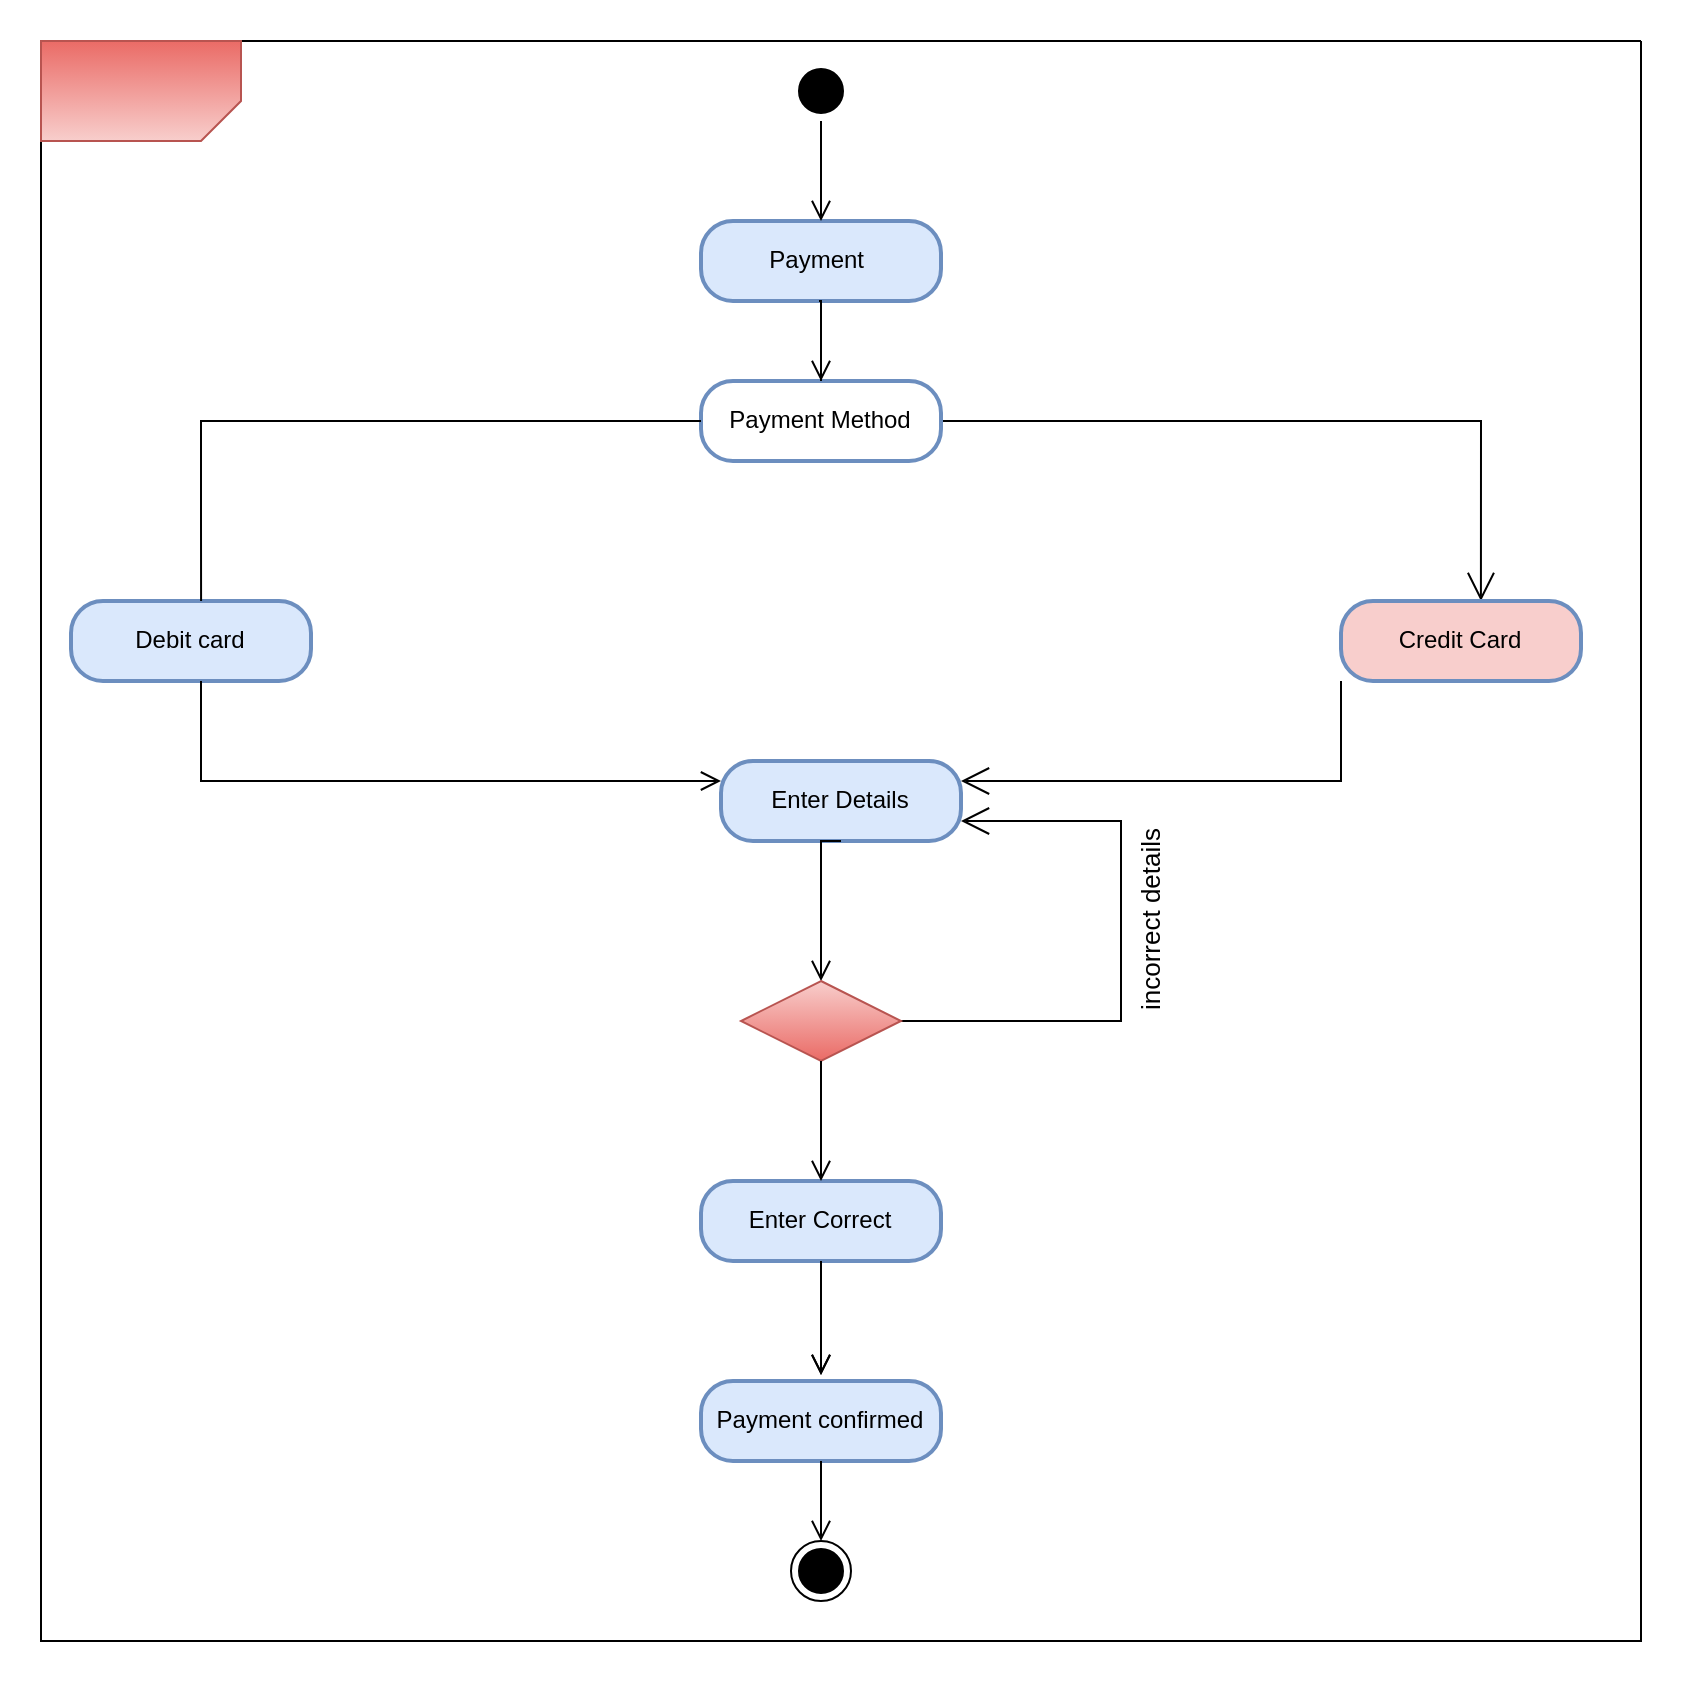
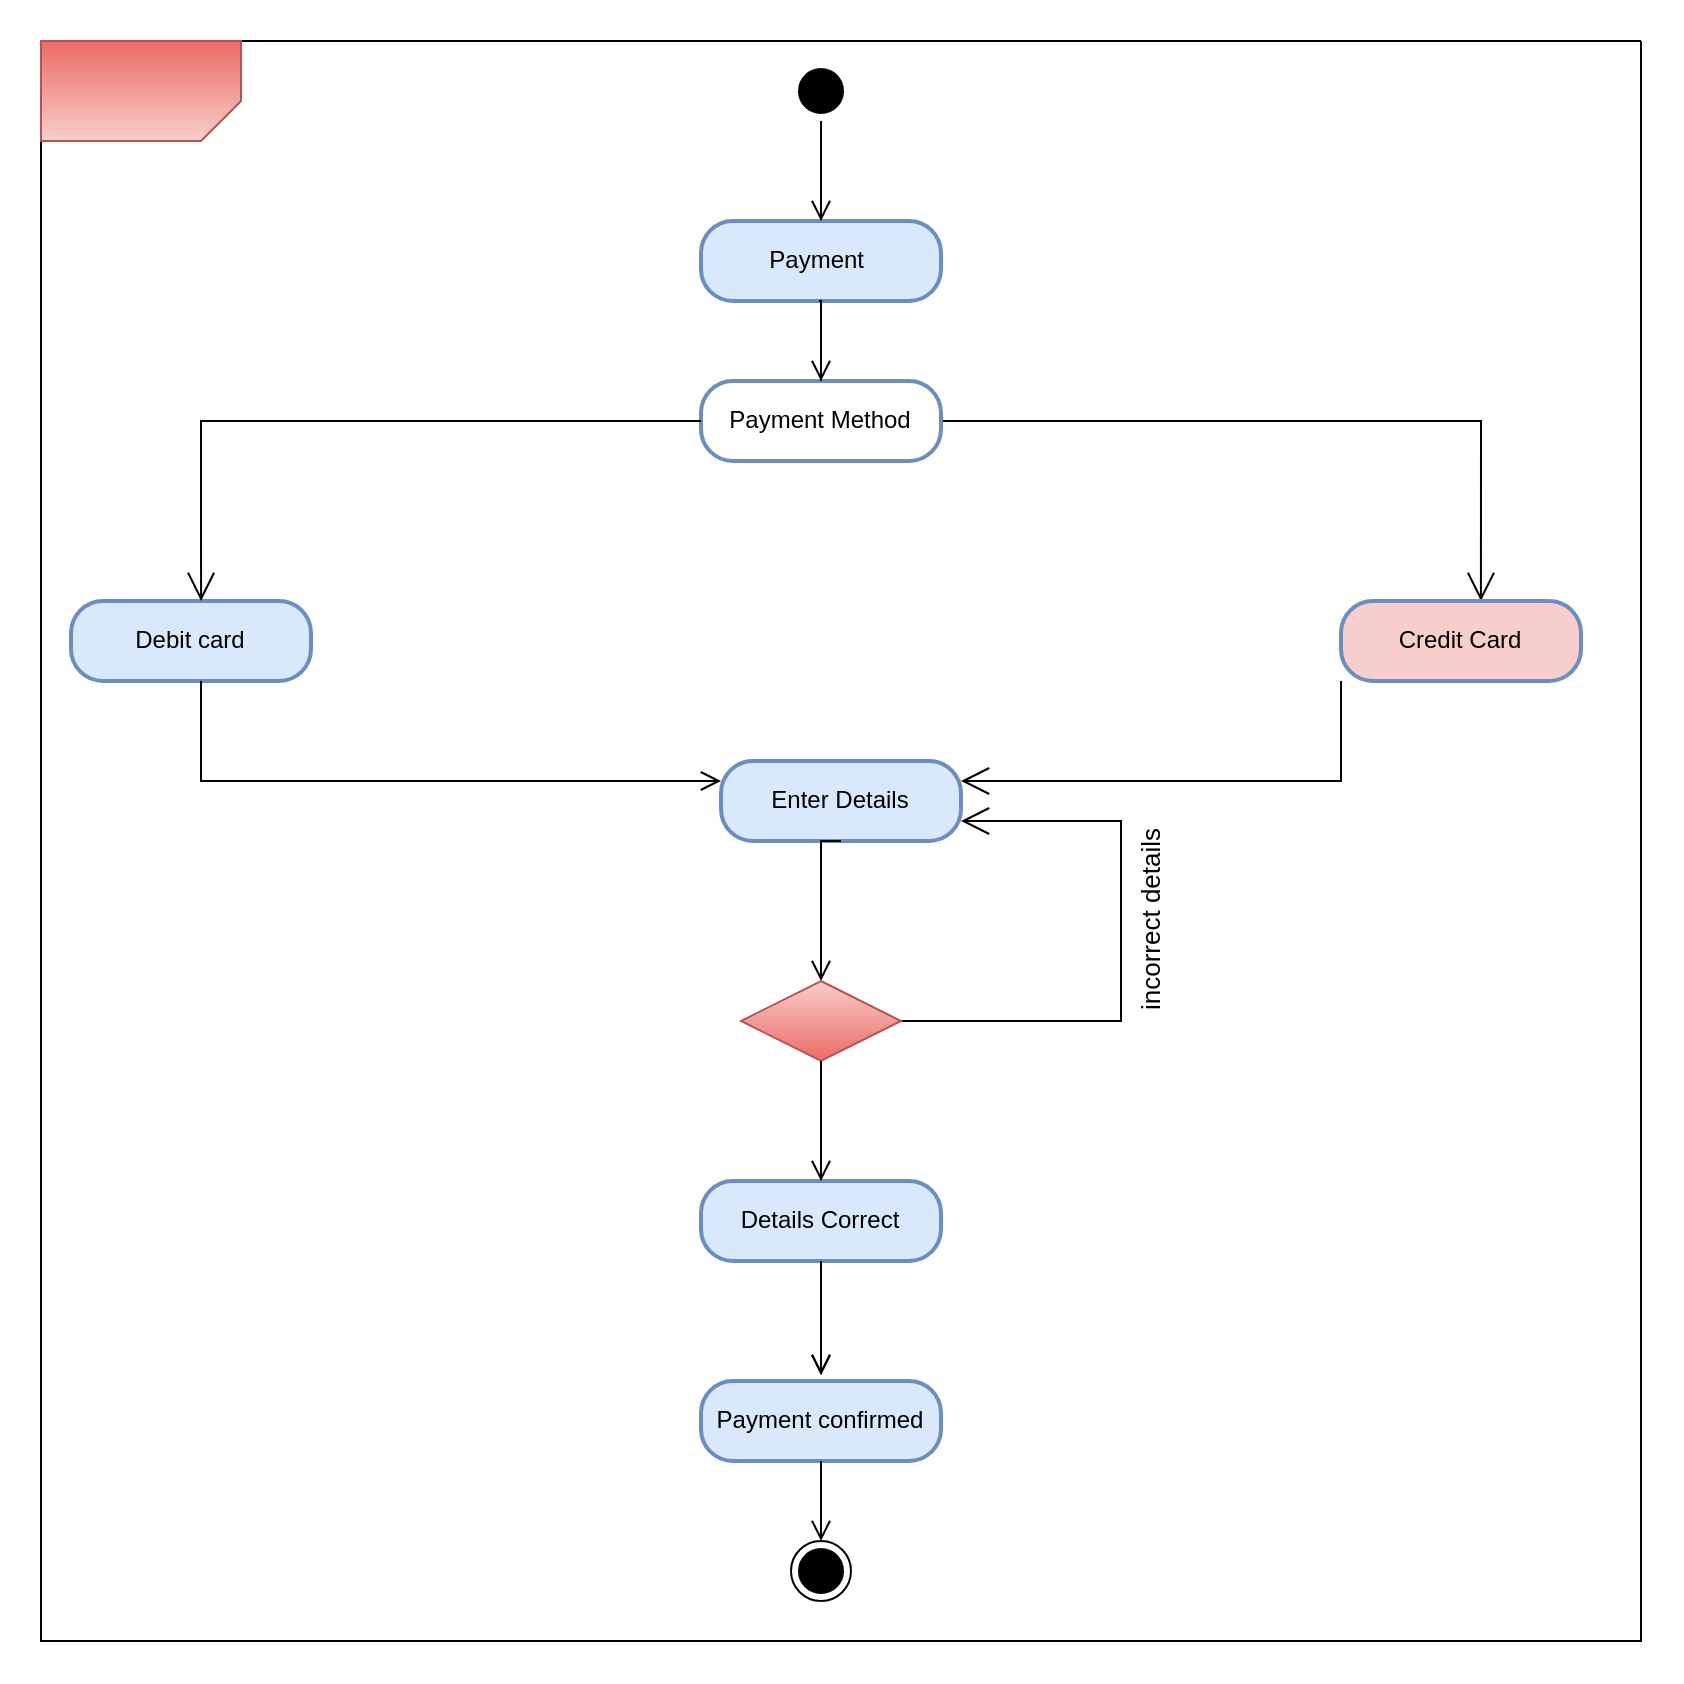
(201, 595) -> (201, 593)
(821, 1221) -> (821, 1221)
